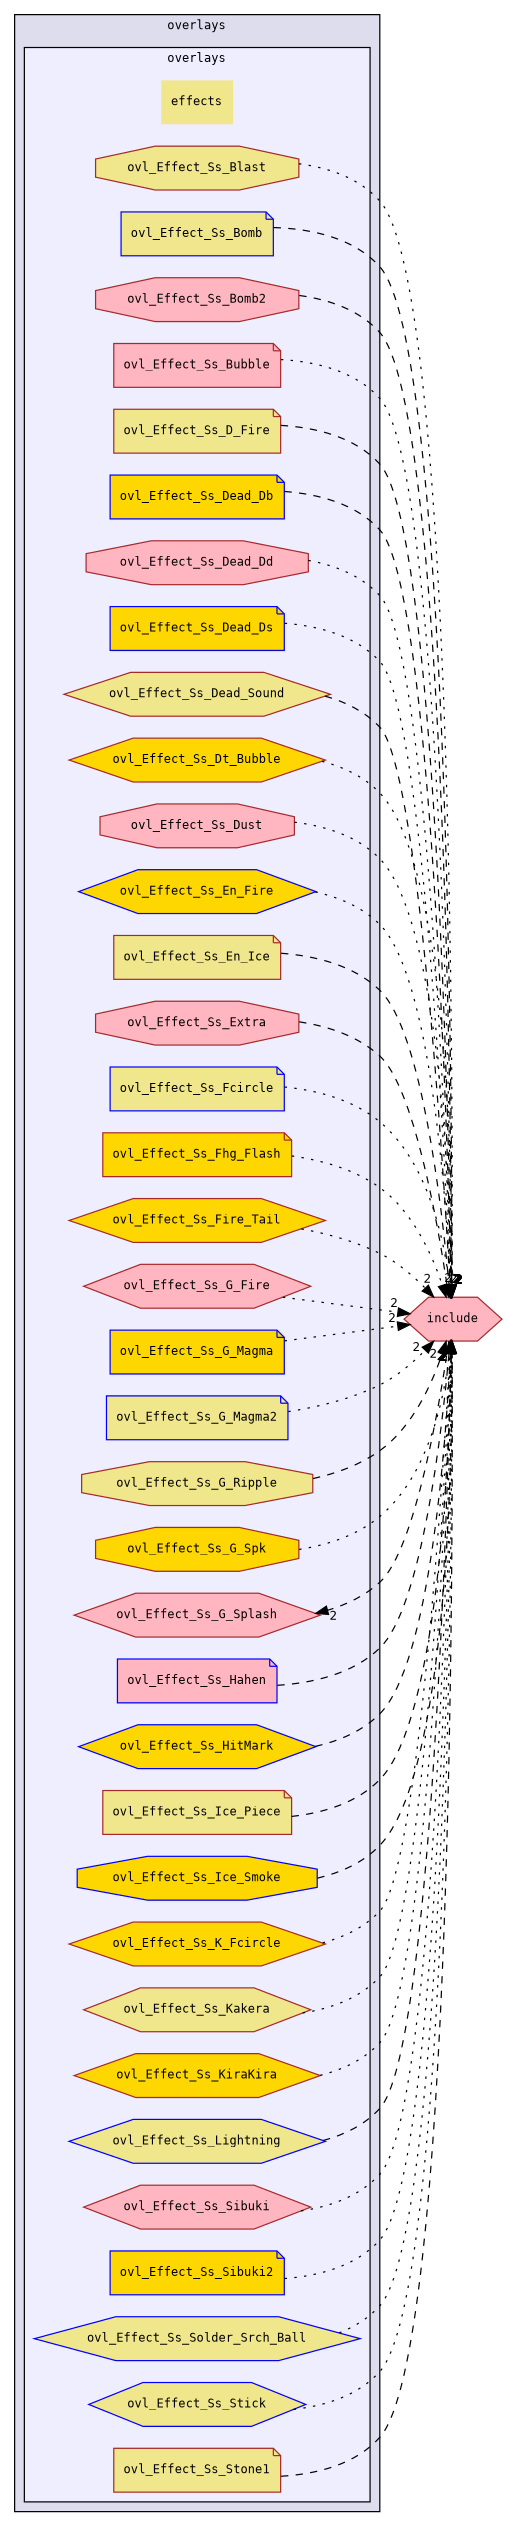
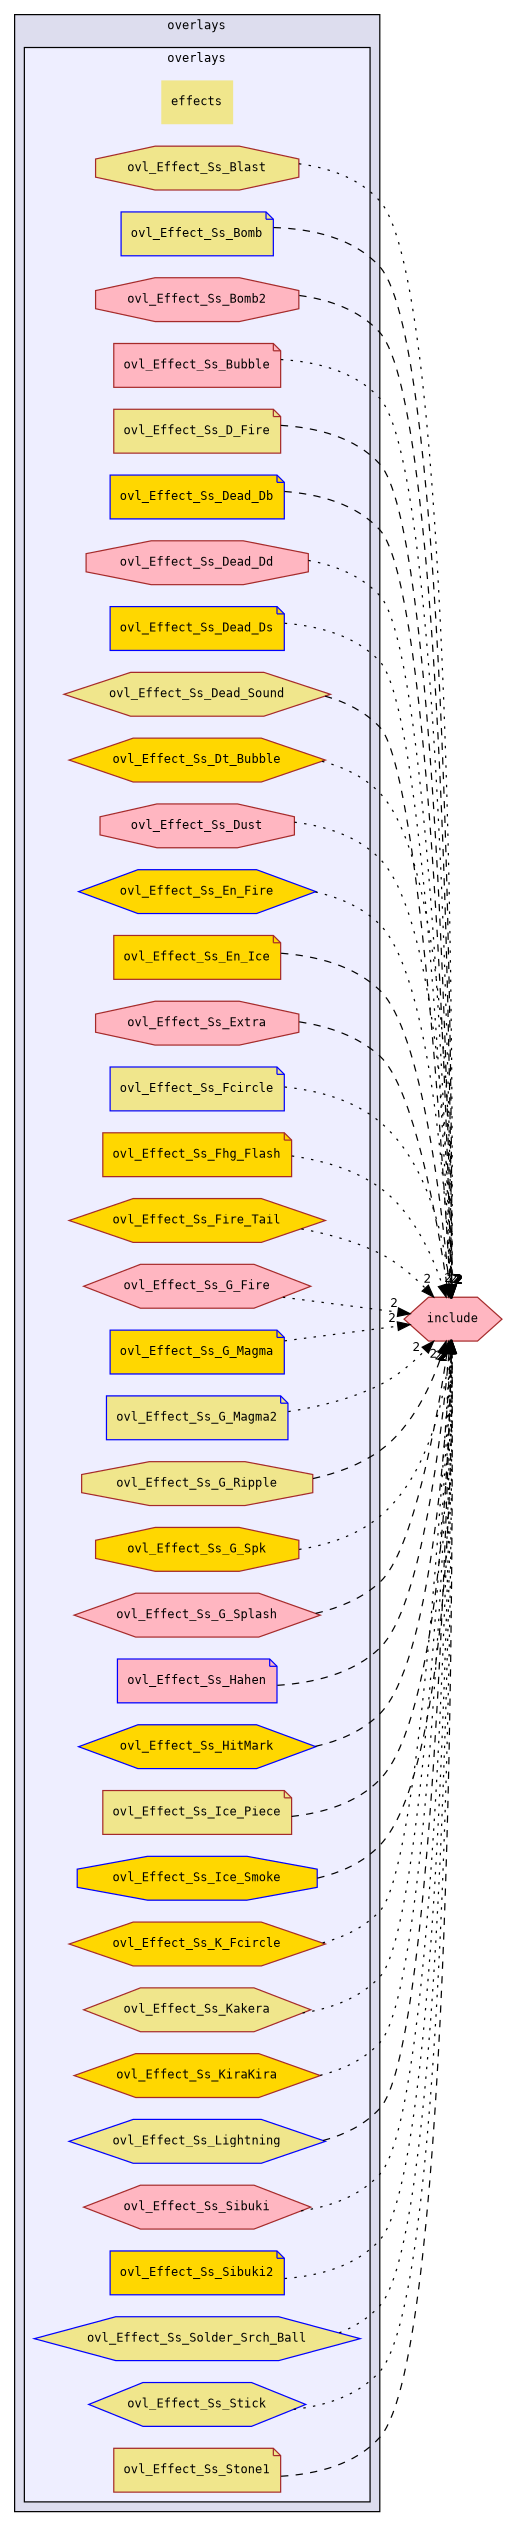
(197, 957) -> (197, 957)
(418, 1494) -> (415, 1506)
